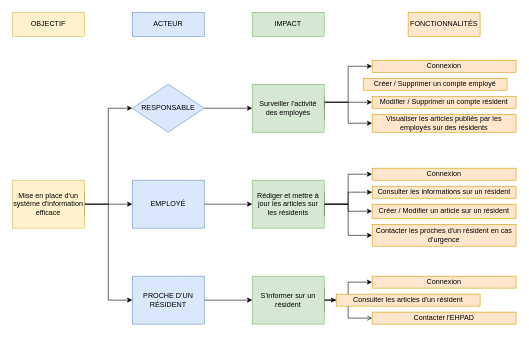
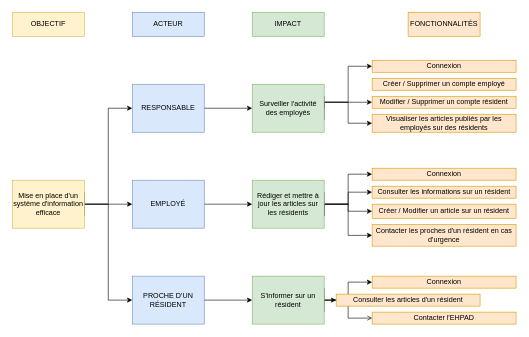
(435, 84) -> (444, 84)
(168, 108) -> (168, 108)
